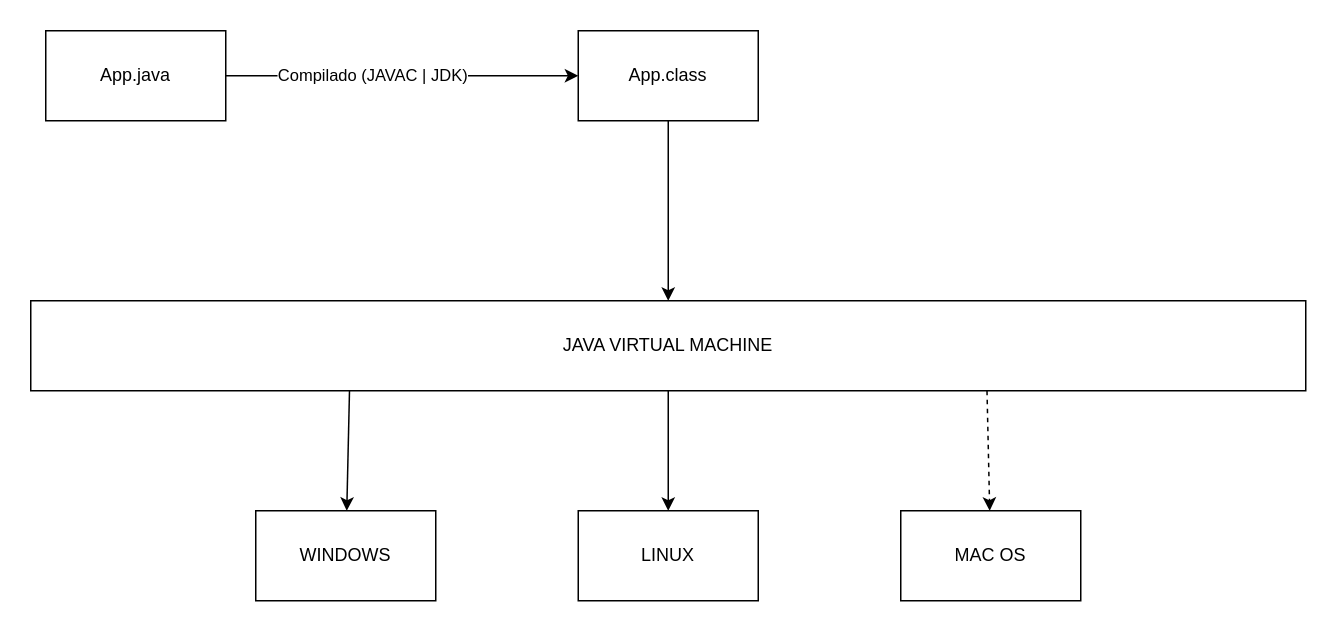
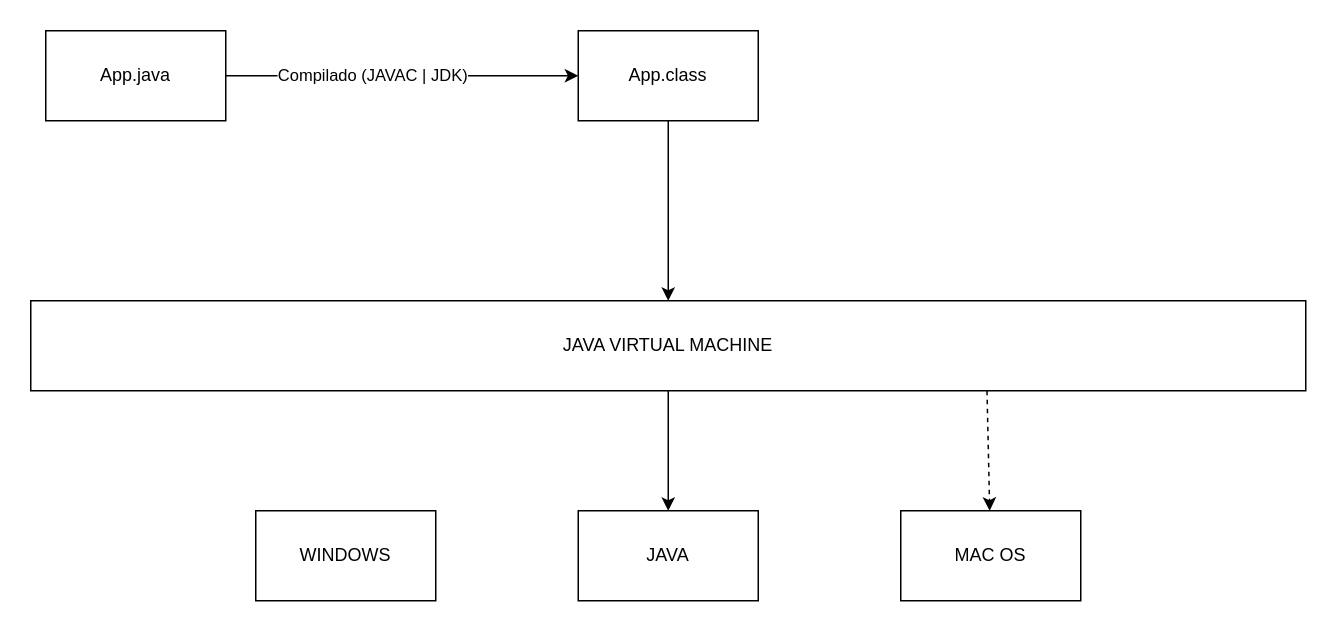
(348, 446) -> none
(668, 556) -> (668, 556)
